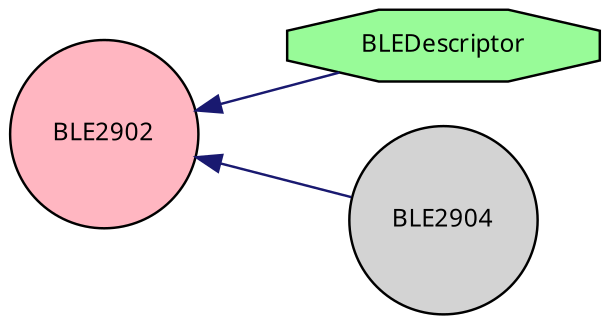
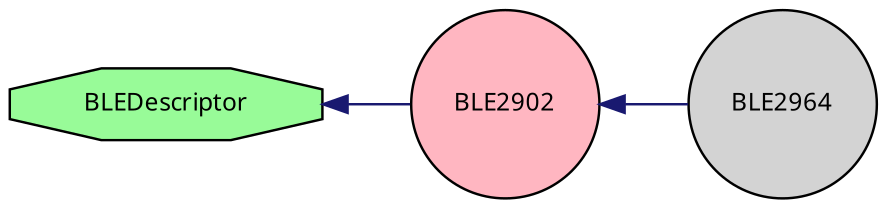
(280, 88) -> (379, 104)
(443, 220) -> (783, 104)
